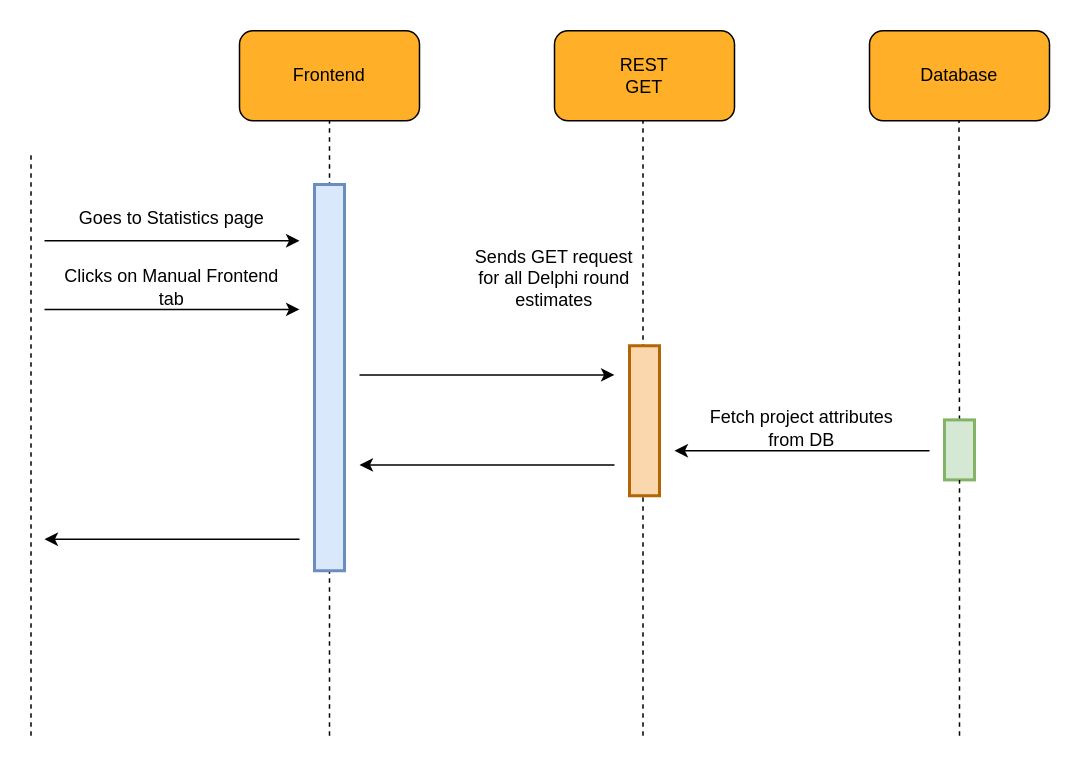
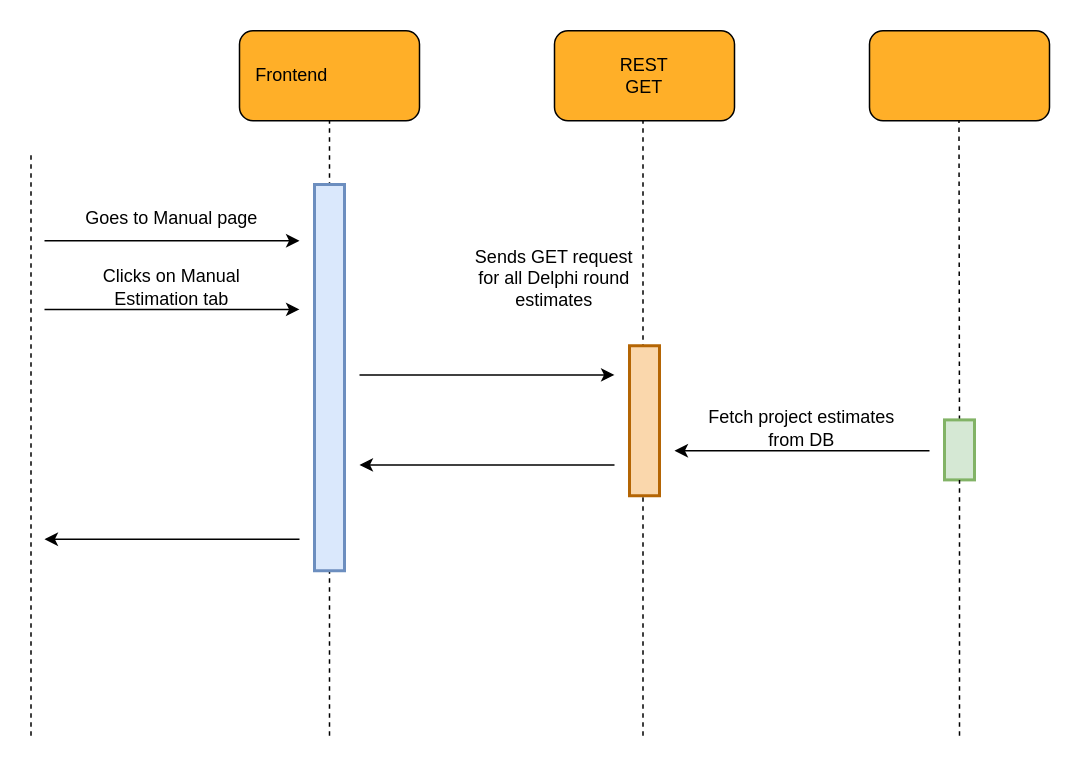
(329, 76) -> (292, 76)
(959, 76) -> none
(172, 218) -> (172, 218)
(172, 287) -> (172, 287)
(802, 428) -> (802, 428)
